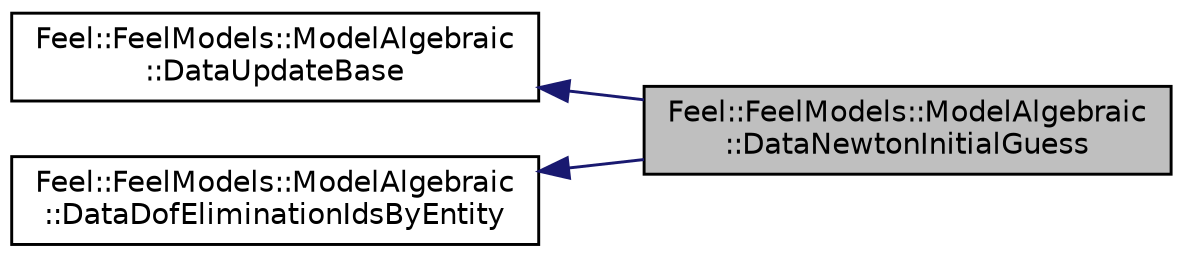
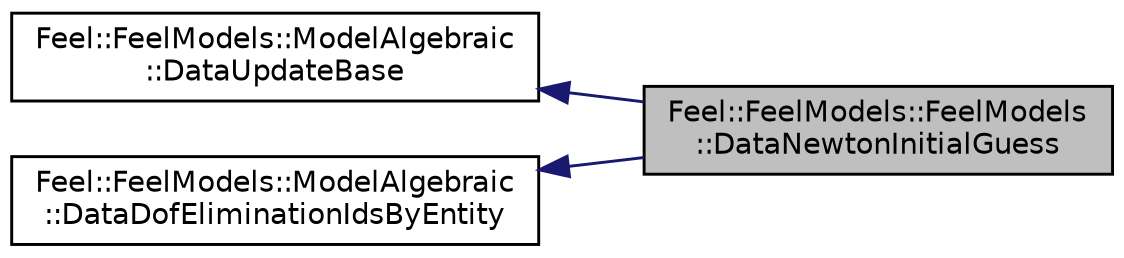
(908, 130) -> (878, 130)
